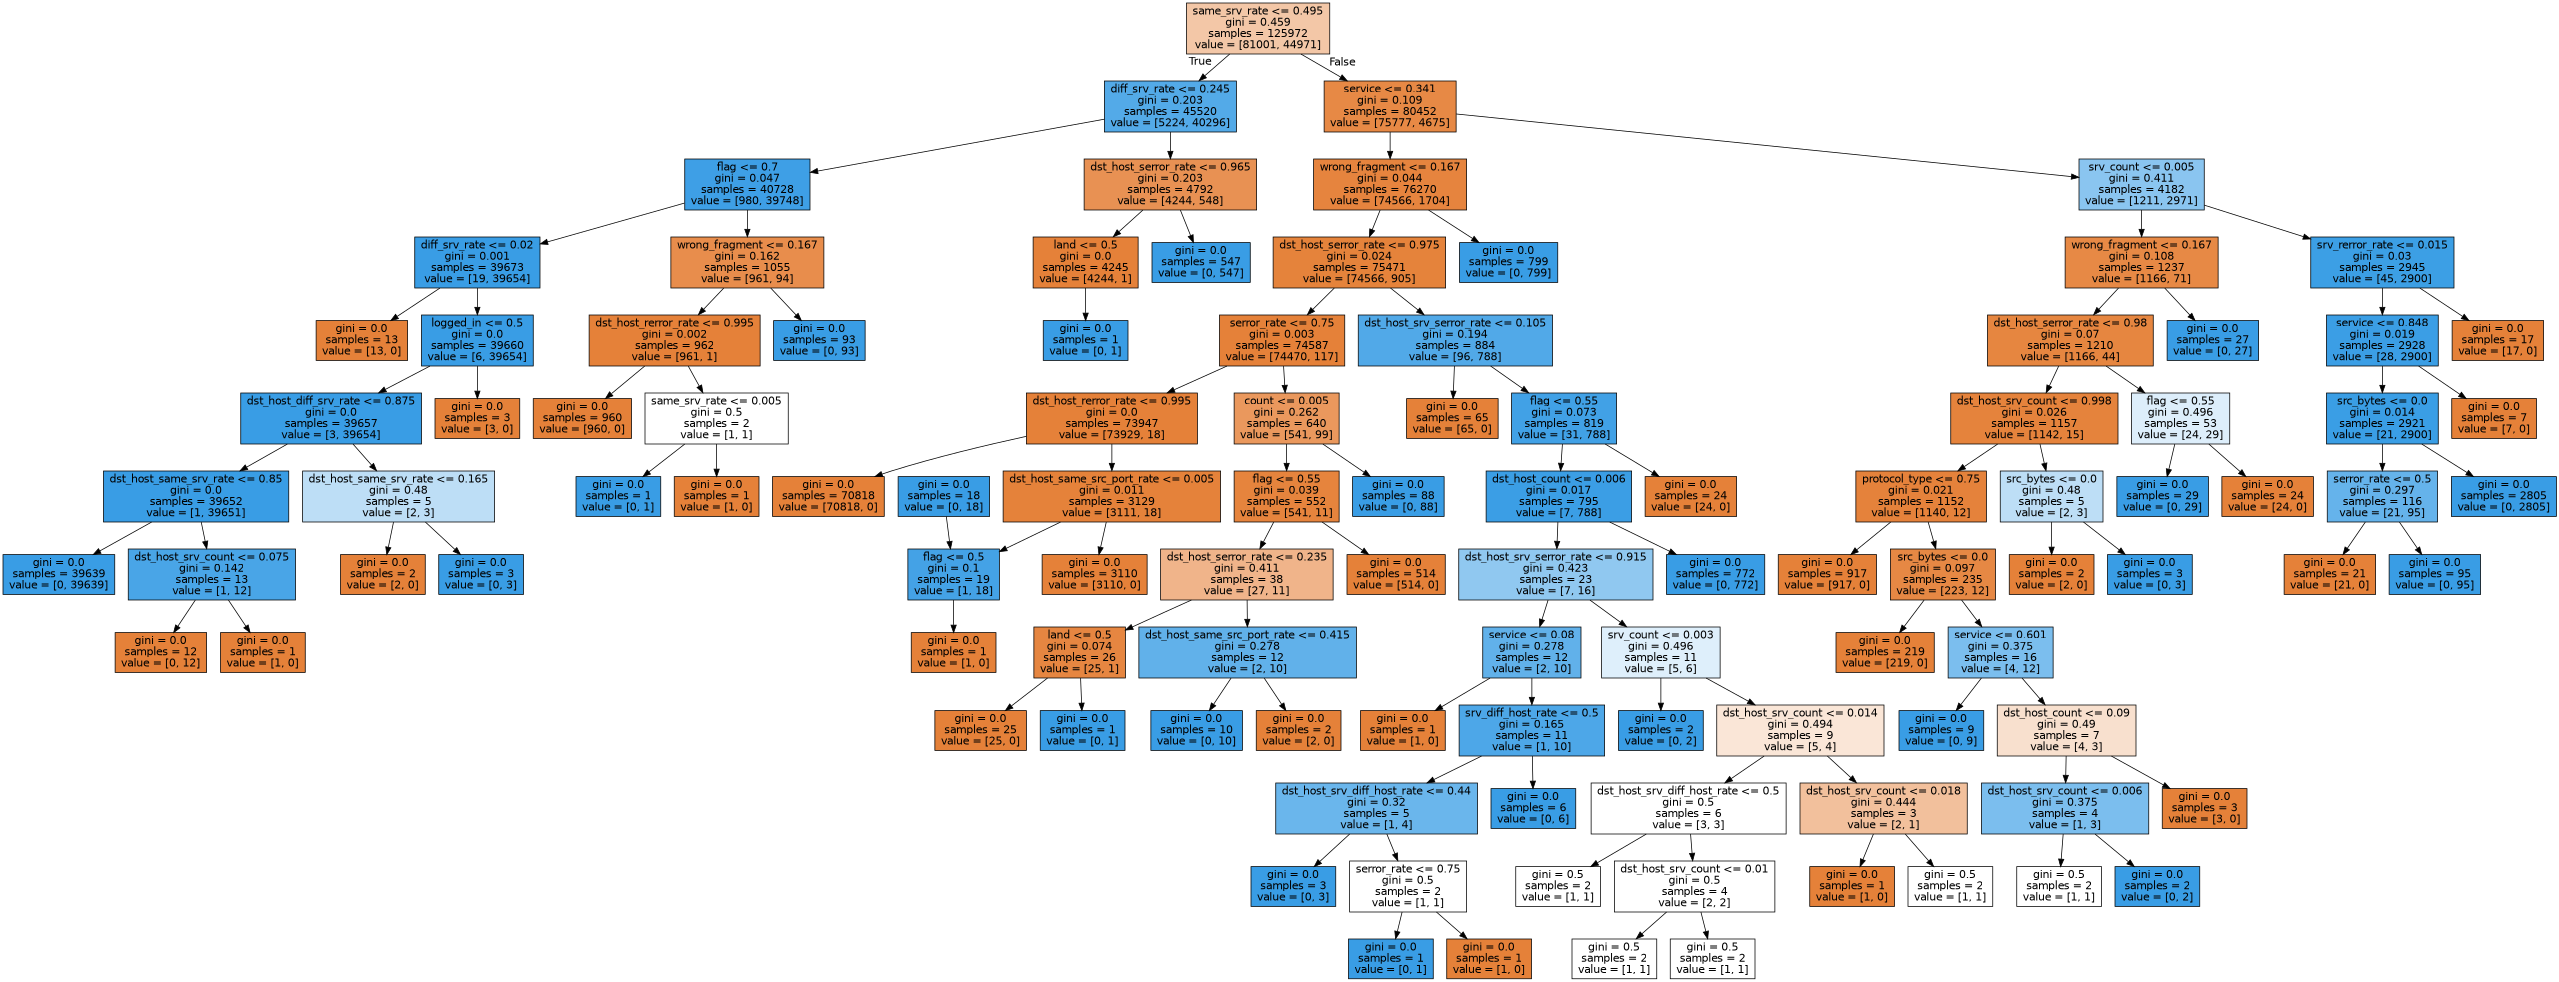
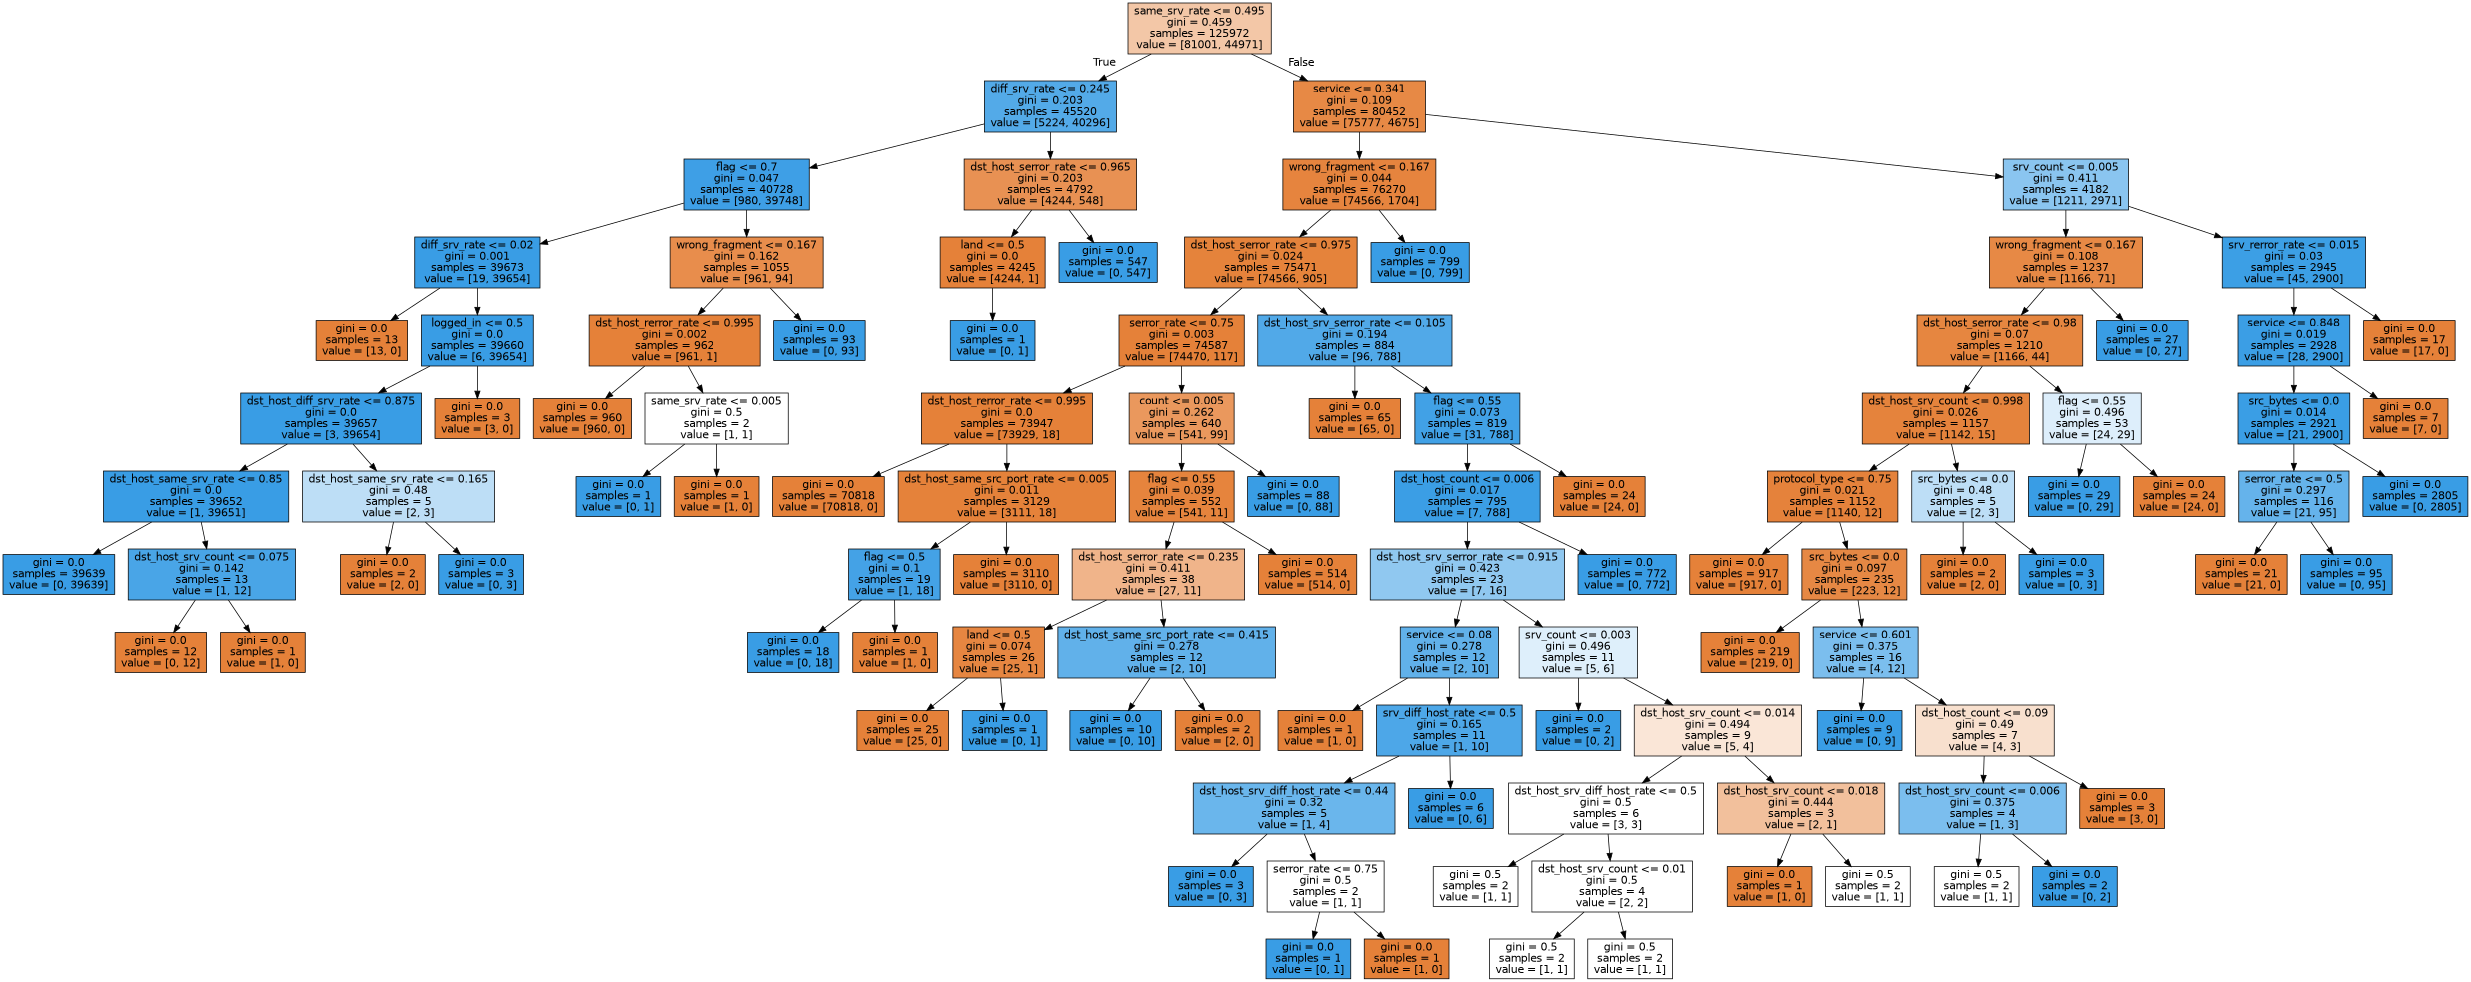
(948, 529) -> (843, 614)
